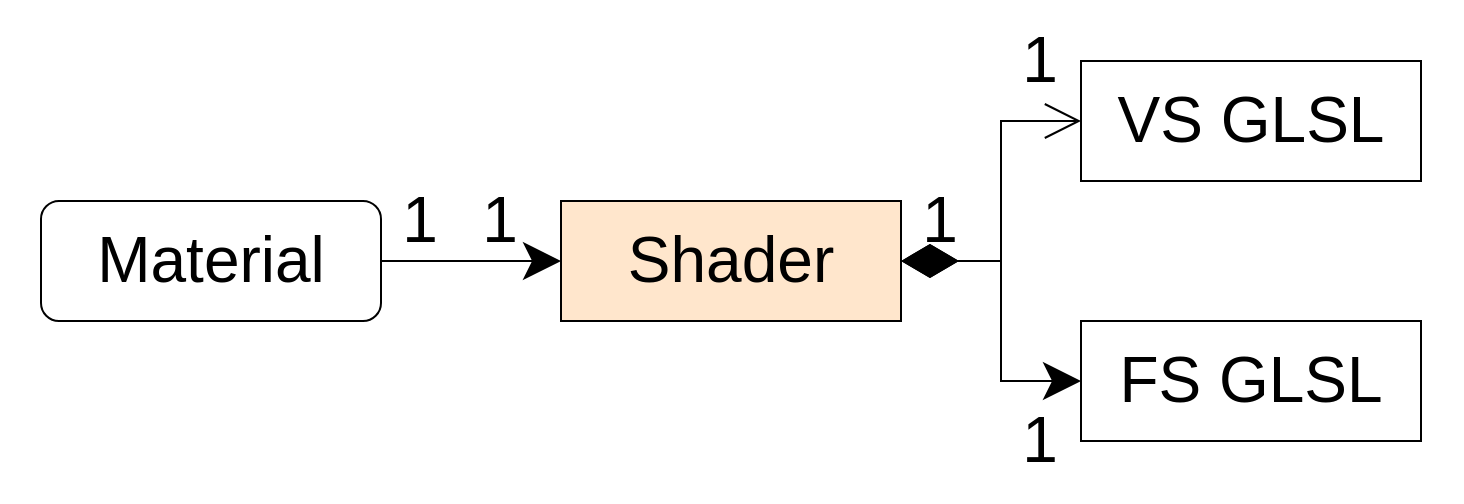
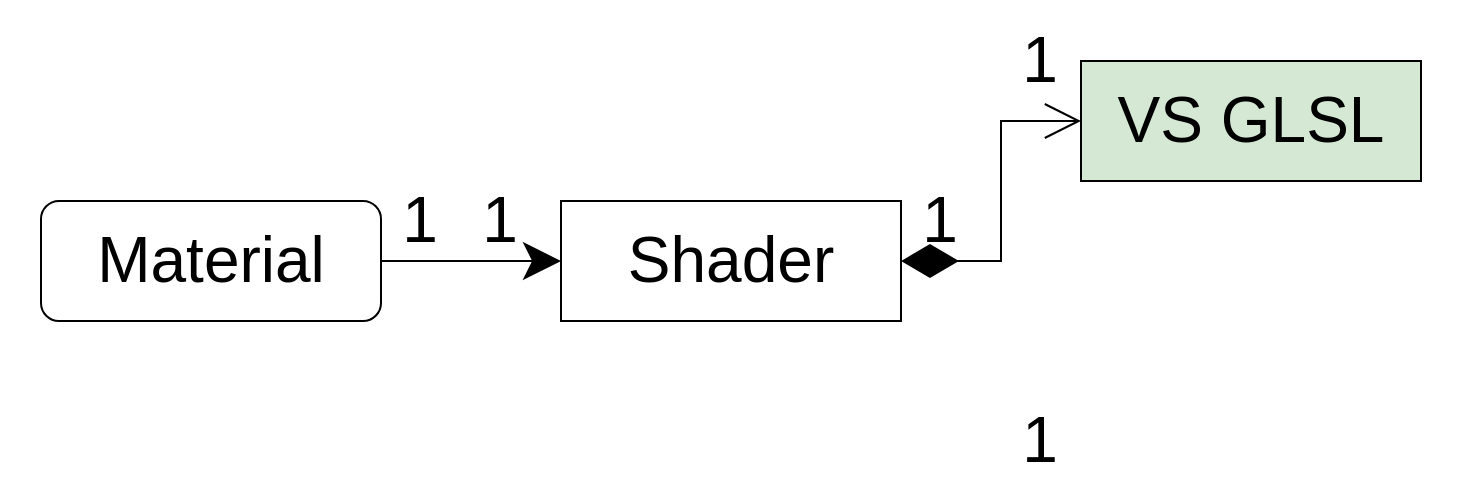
(1251, 121) -> (1251, 121)
(731, 261) -> (731, 261)
(1001, 349) -> none
(1251, 381) -> none
